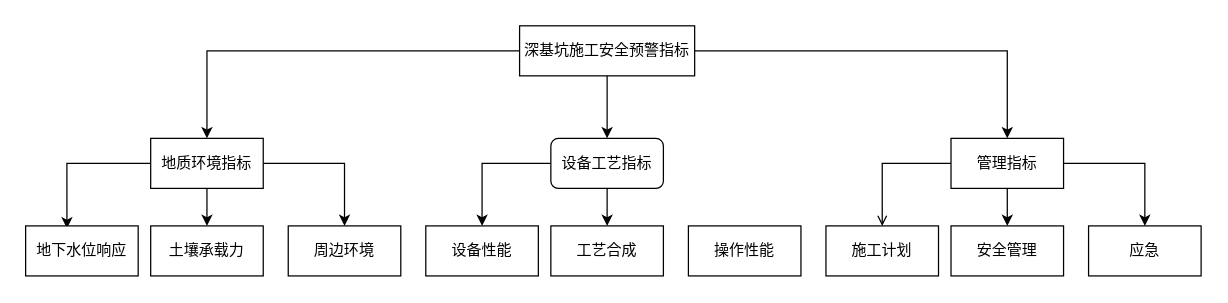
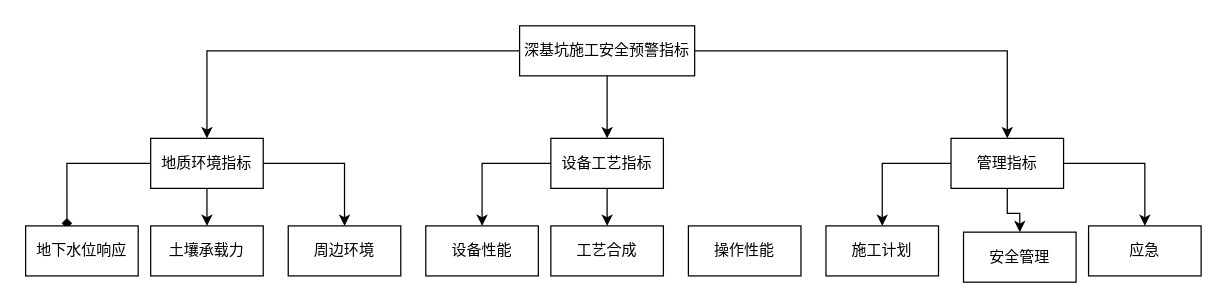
(607, 163) -> (607, 163)
(67, 218) -> (67, 217)
(882, 218) -> (882, 216)
(1007, 251) -> (1019, 257)
